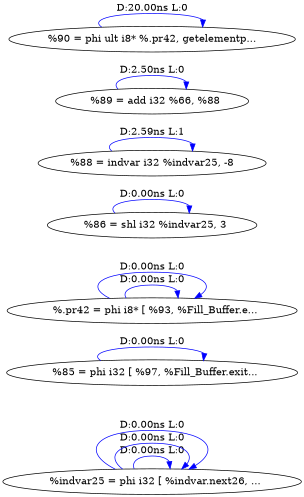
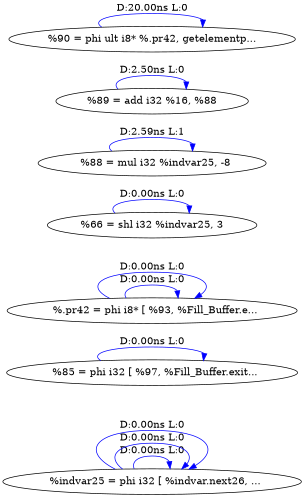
(152, 101) -> (152, 101)
(152, 163) -> (152, 163)
(152, 225) -> (152, 225)
